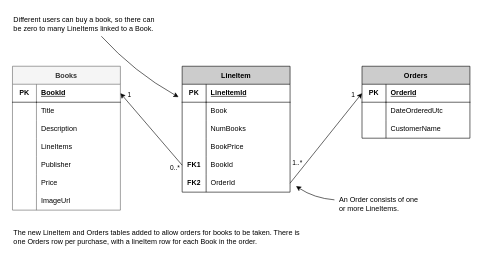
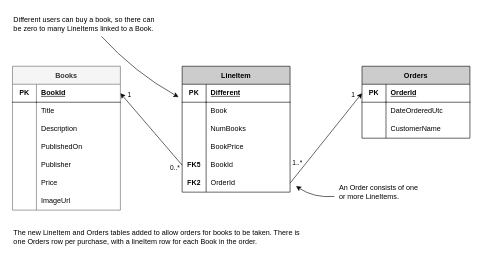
(230, 93) -> (228, 93)
(58, 147) -> (61, 147)
(194, 165) -> (194, 165)
(386, 204) -> (386, 192)
